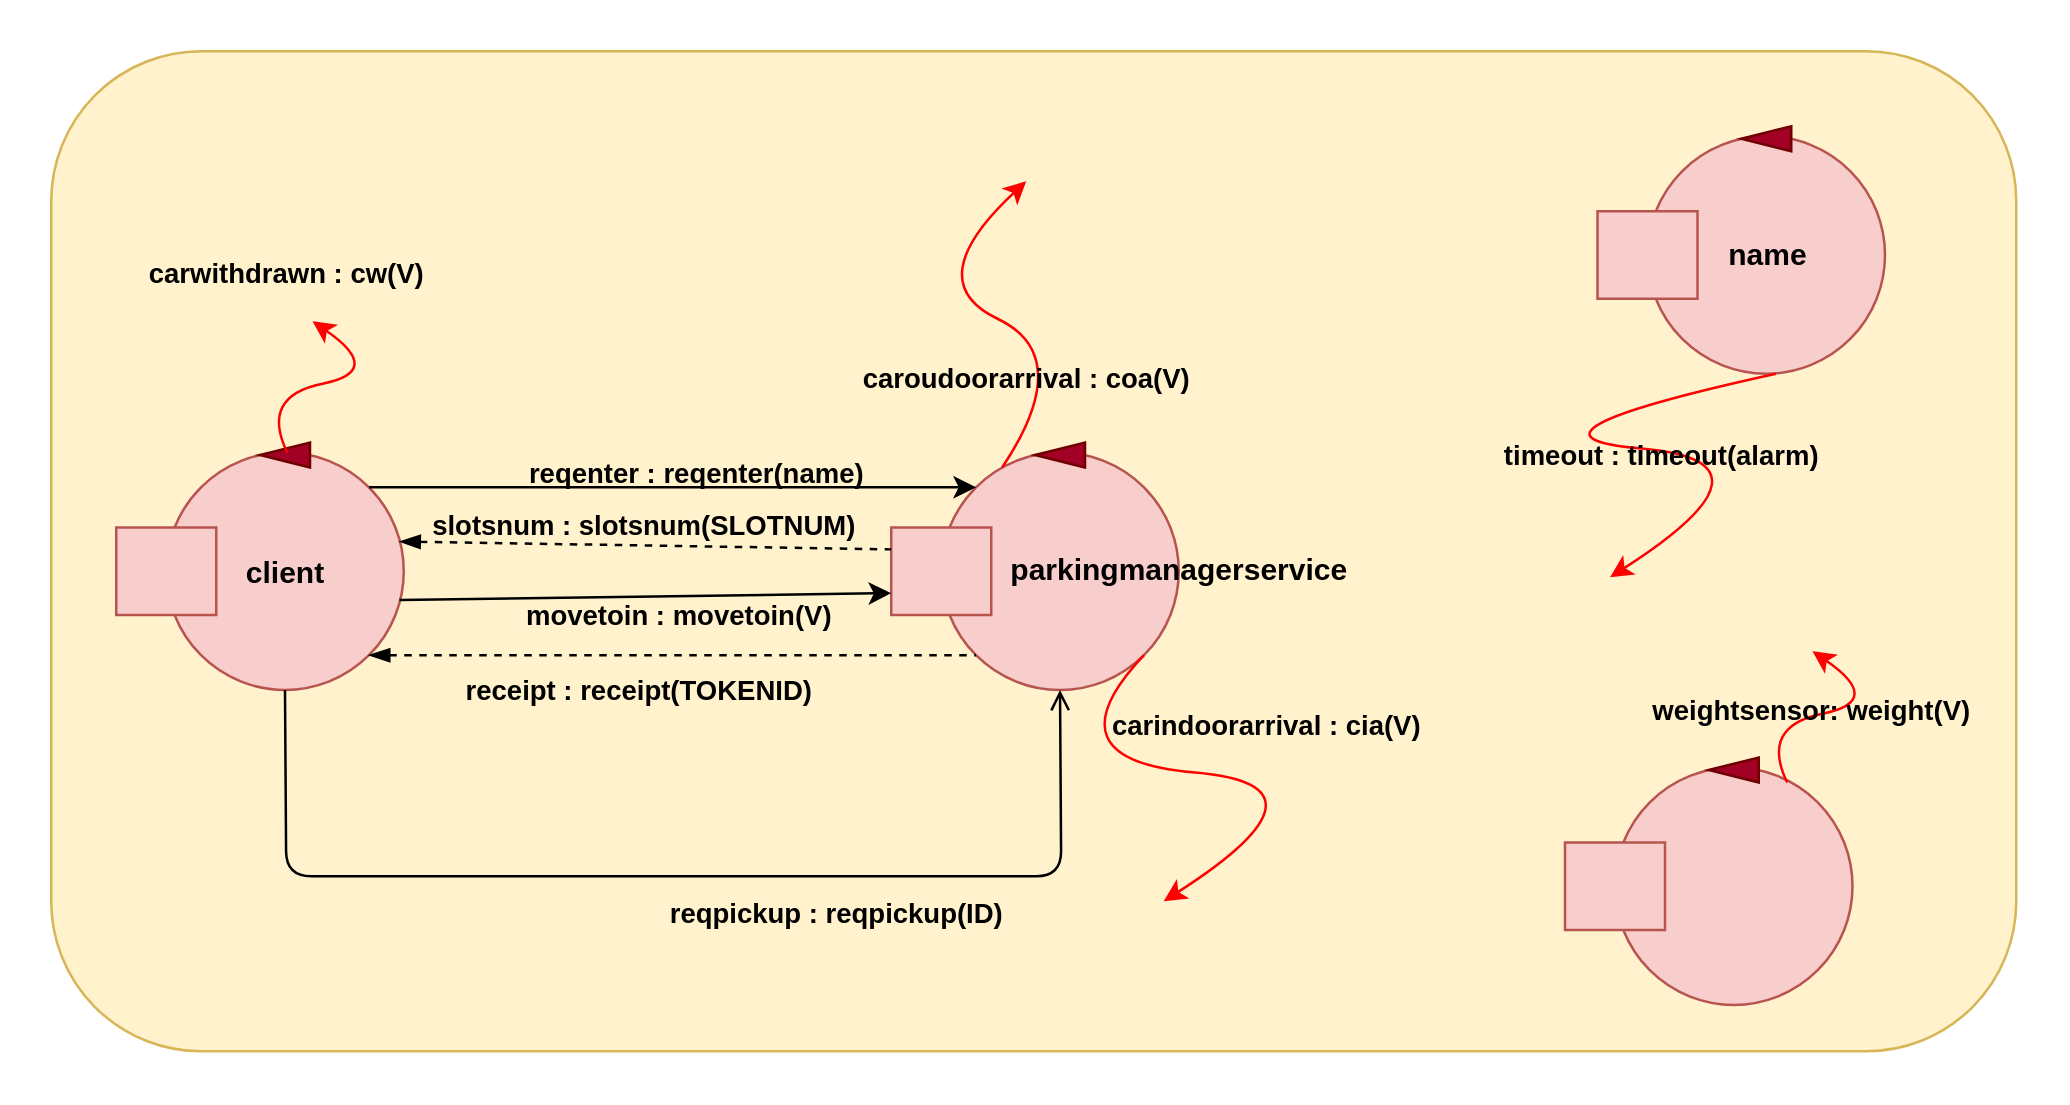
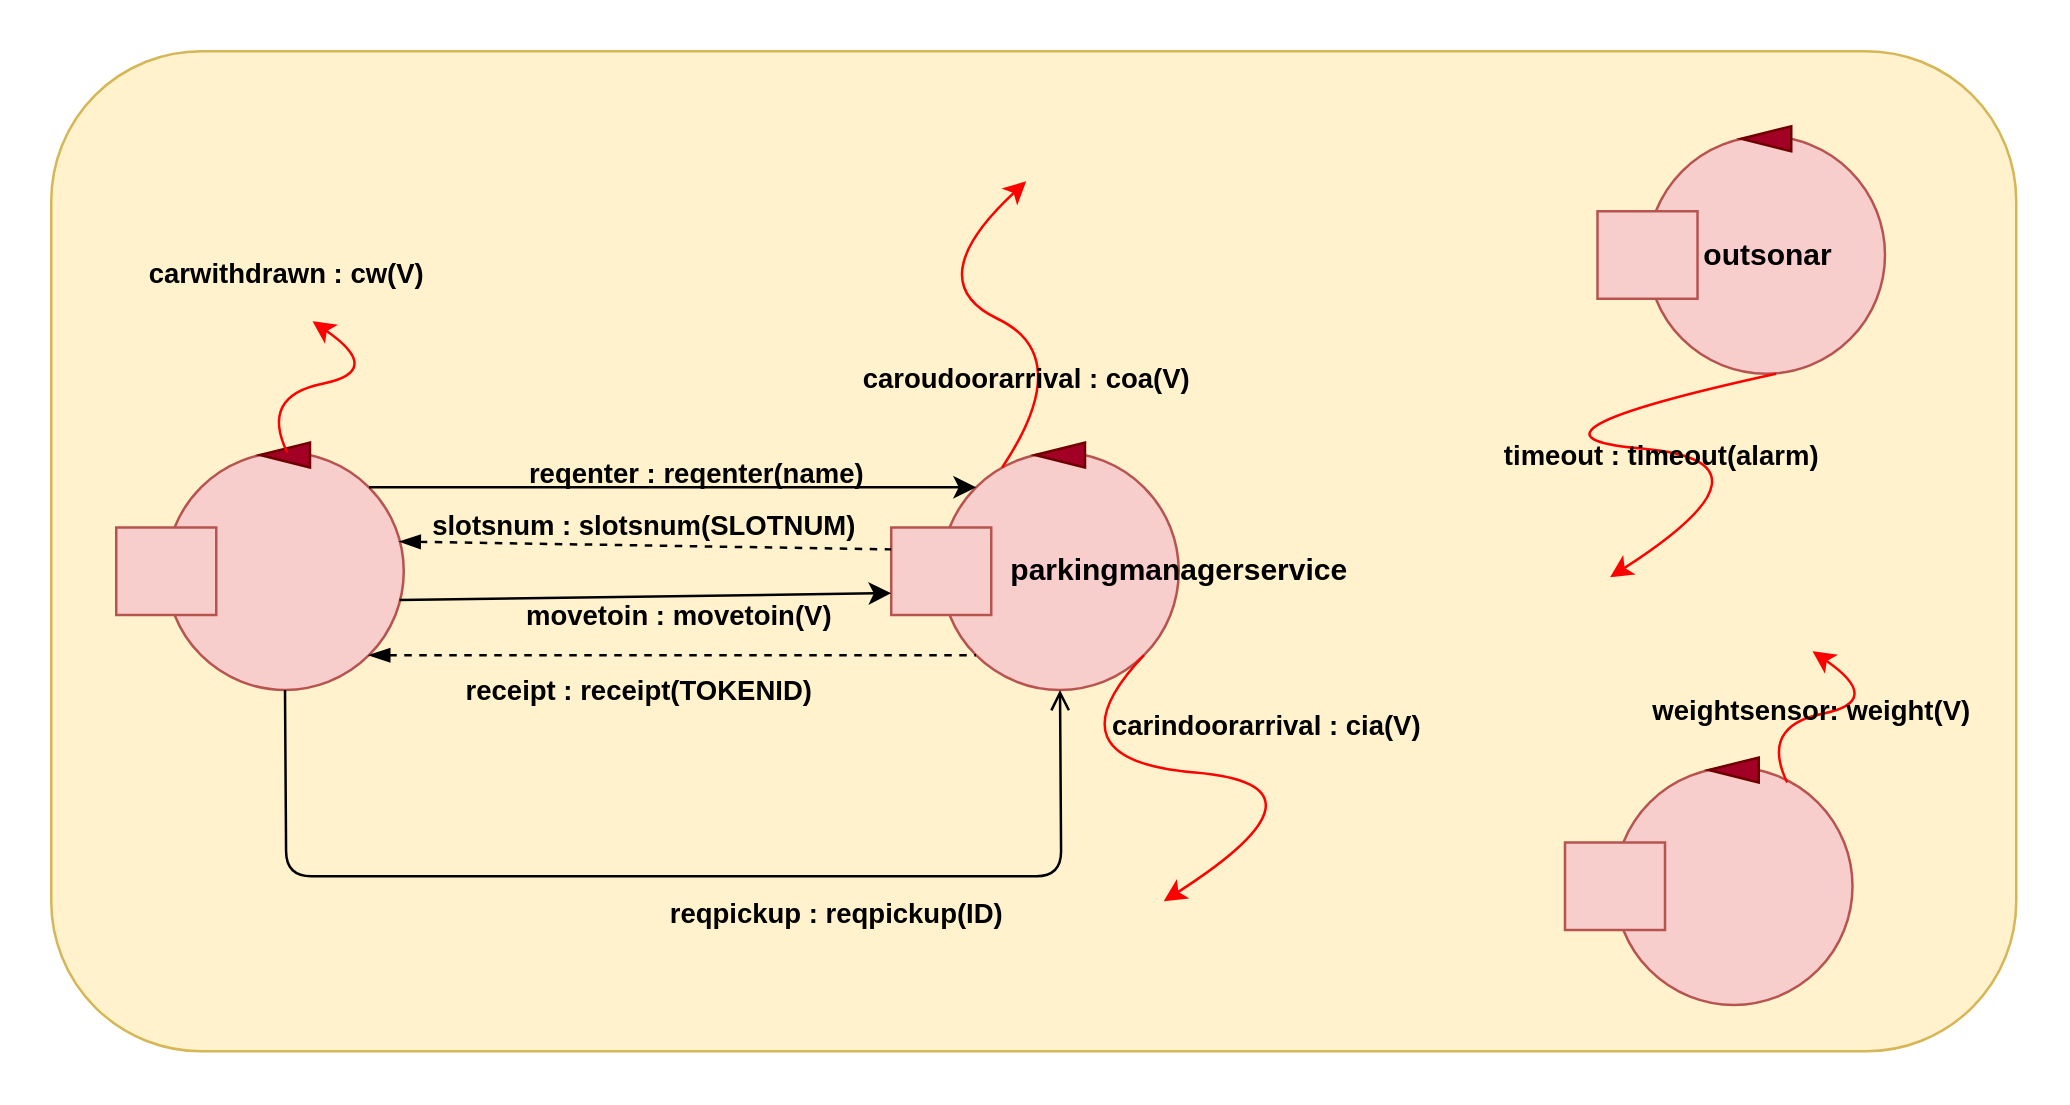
(1769, 256) -> (1769, 256)
(286, 573) -> none
